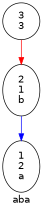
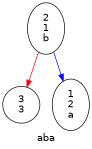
(21, 49) -> (34, 66)
